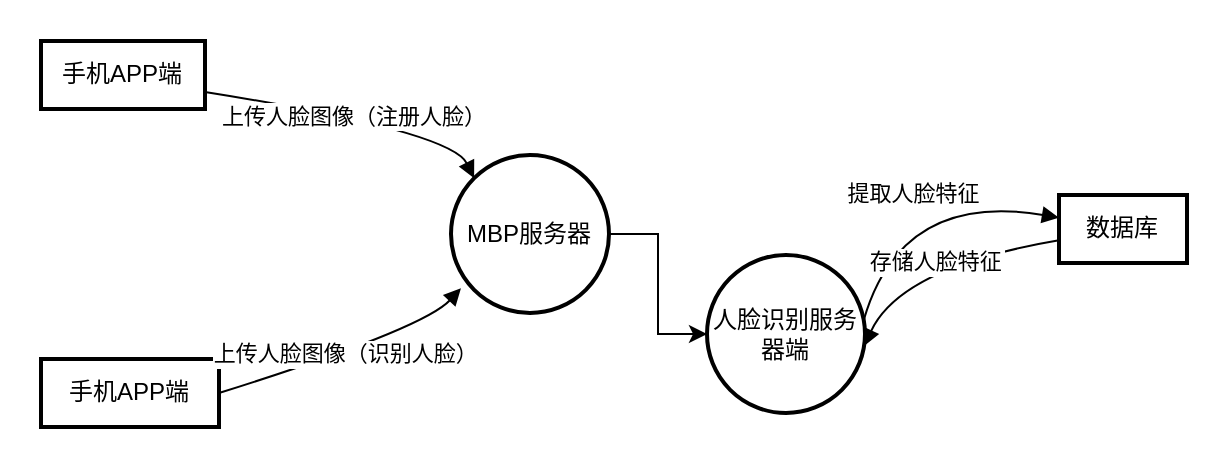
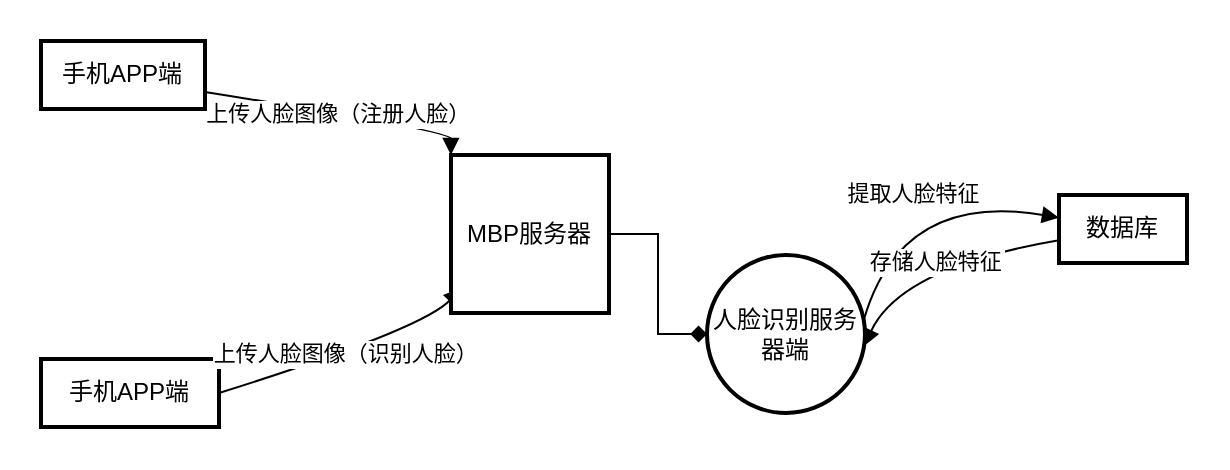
(530, 234) -> (530, 234)
(691, 334) -> (690, 334)
